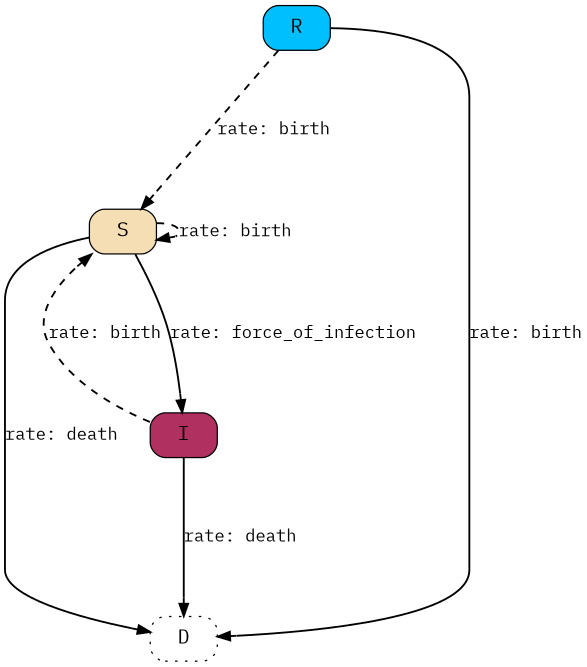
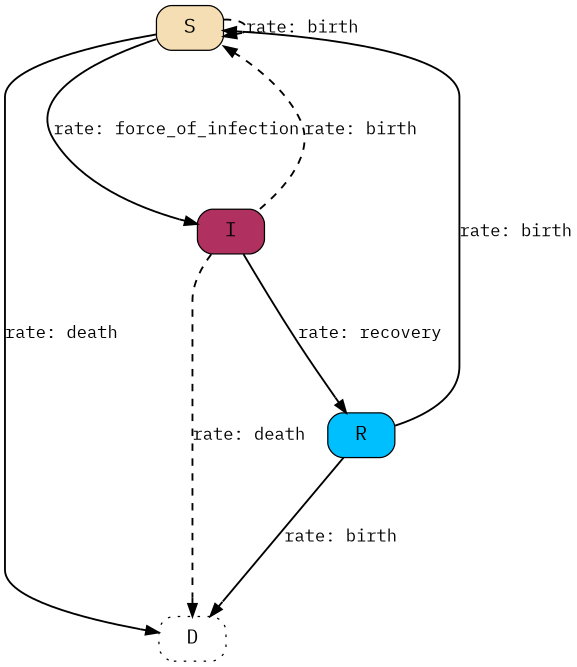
(216, 123) -> (459, 160)
none -> (288, 327)
(184, 528) -> (192, 424)
